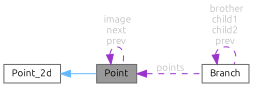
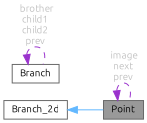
(32, 74) -> (36, 110)
(174, 74) -> none
